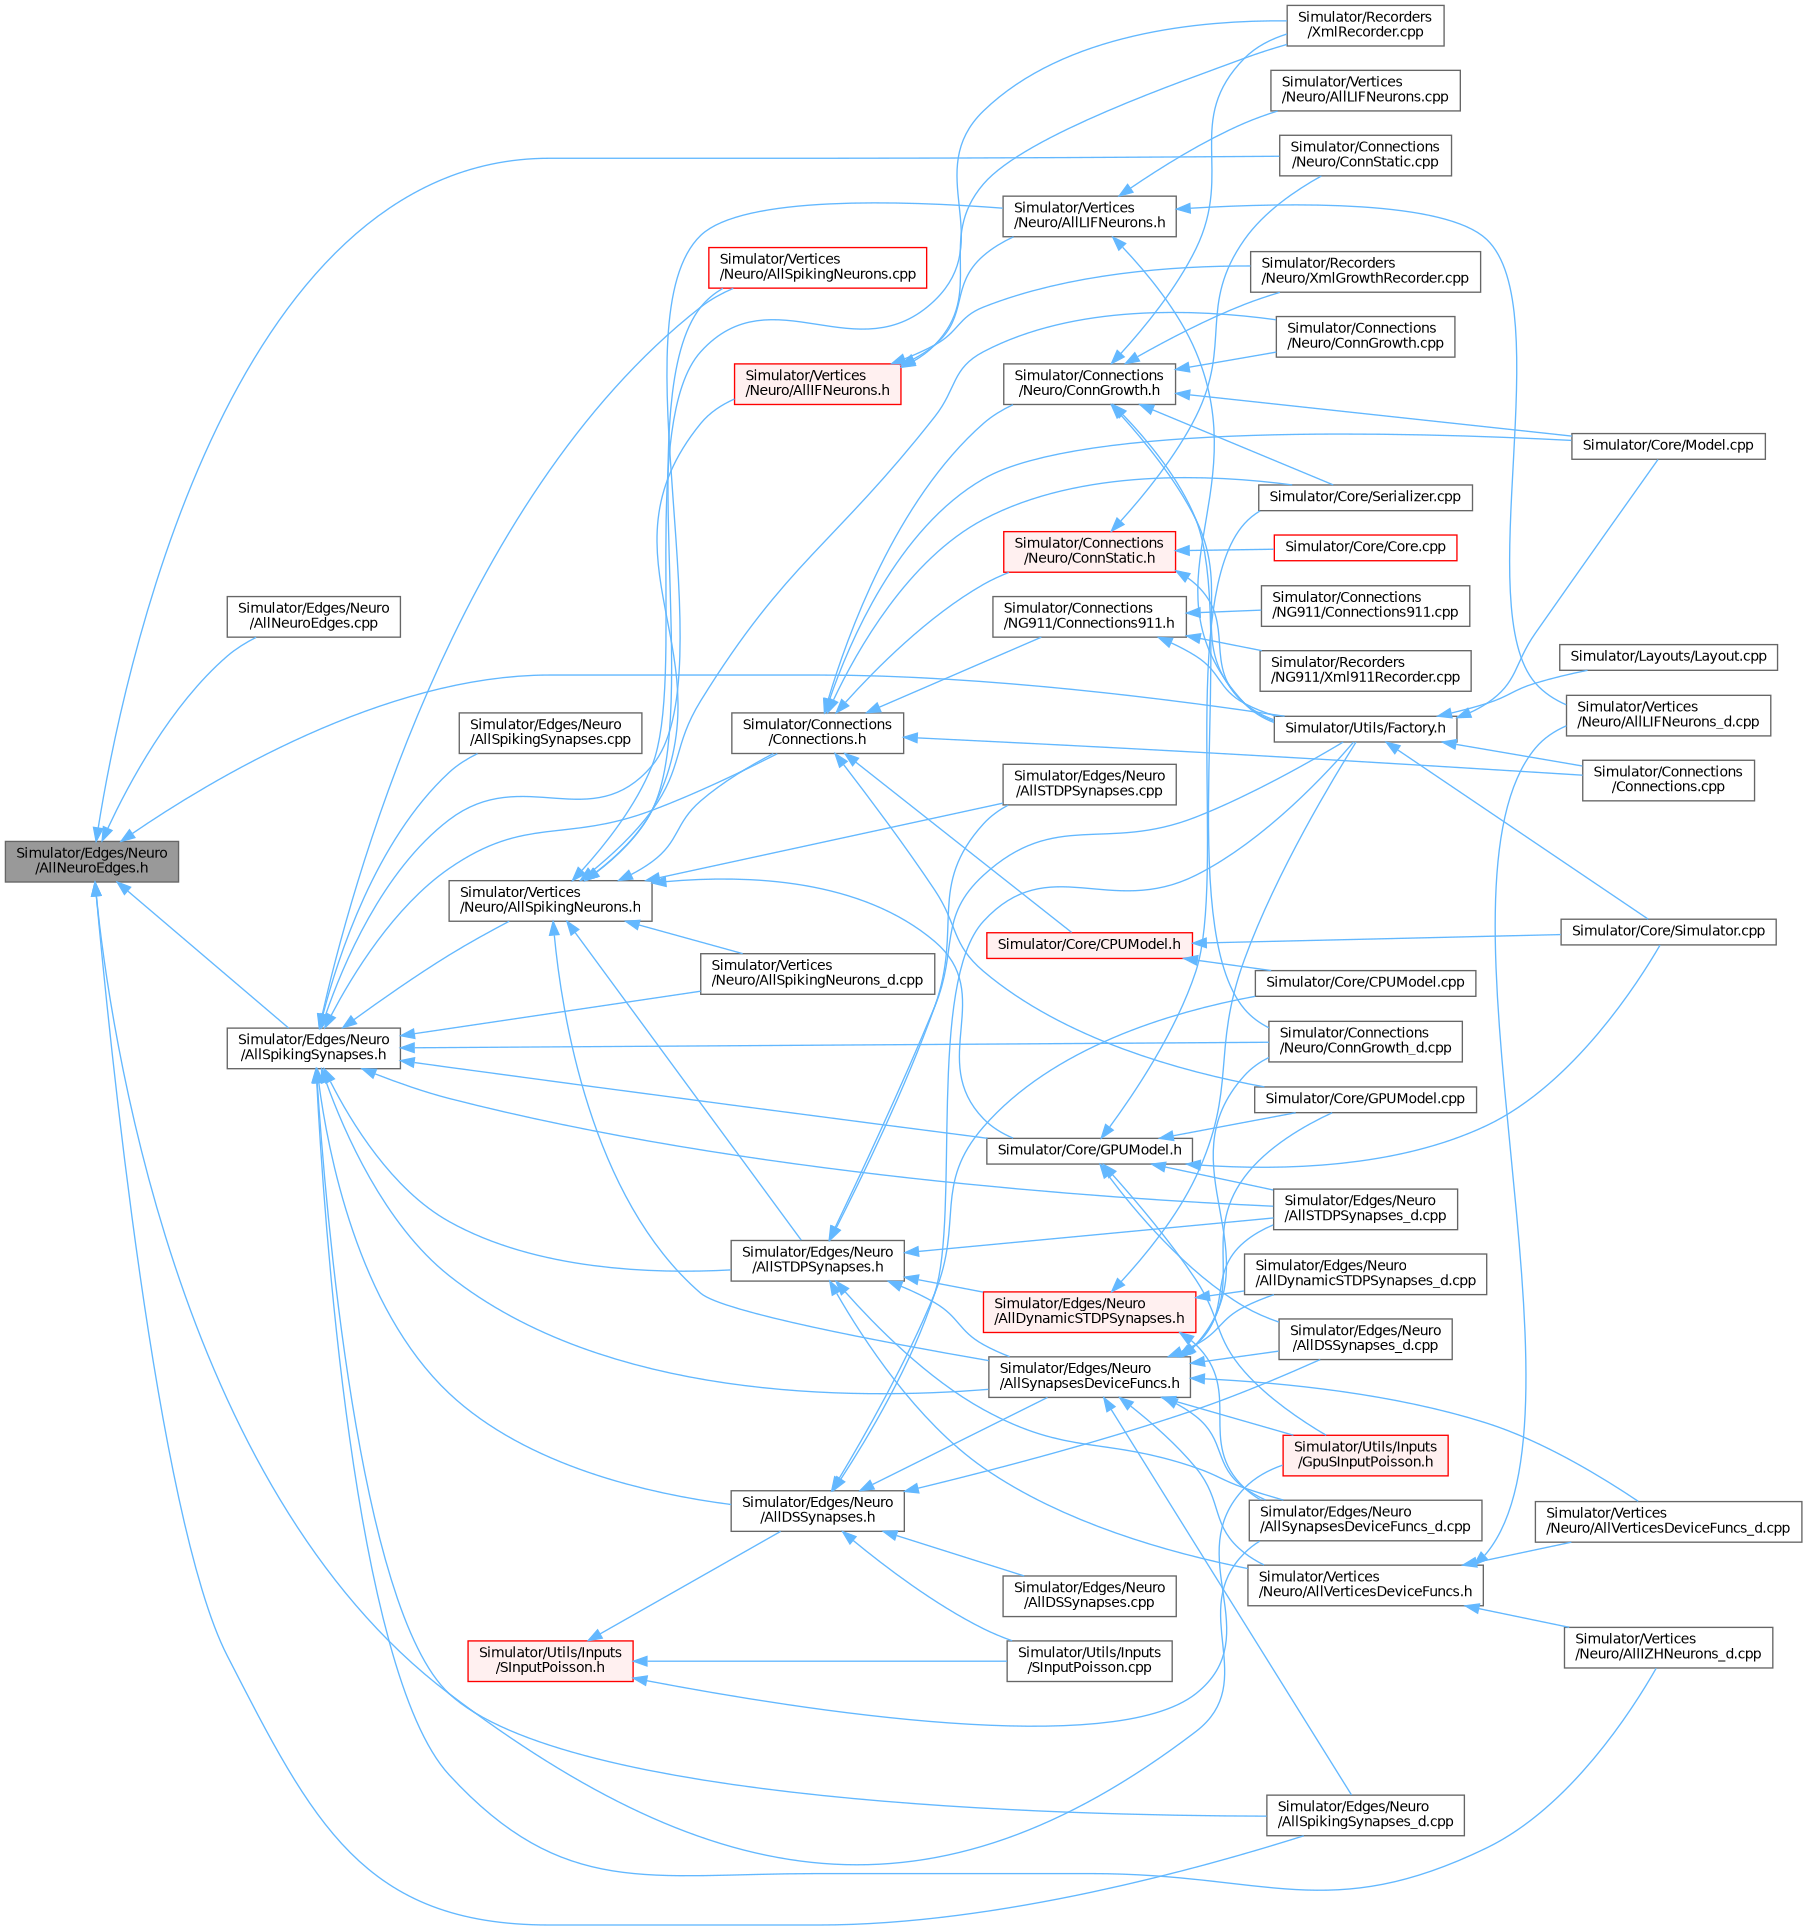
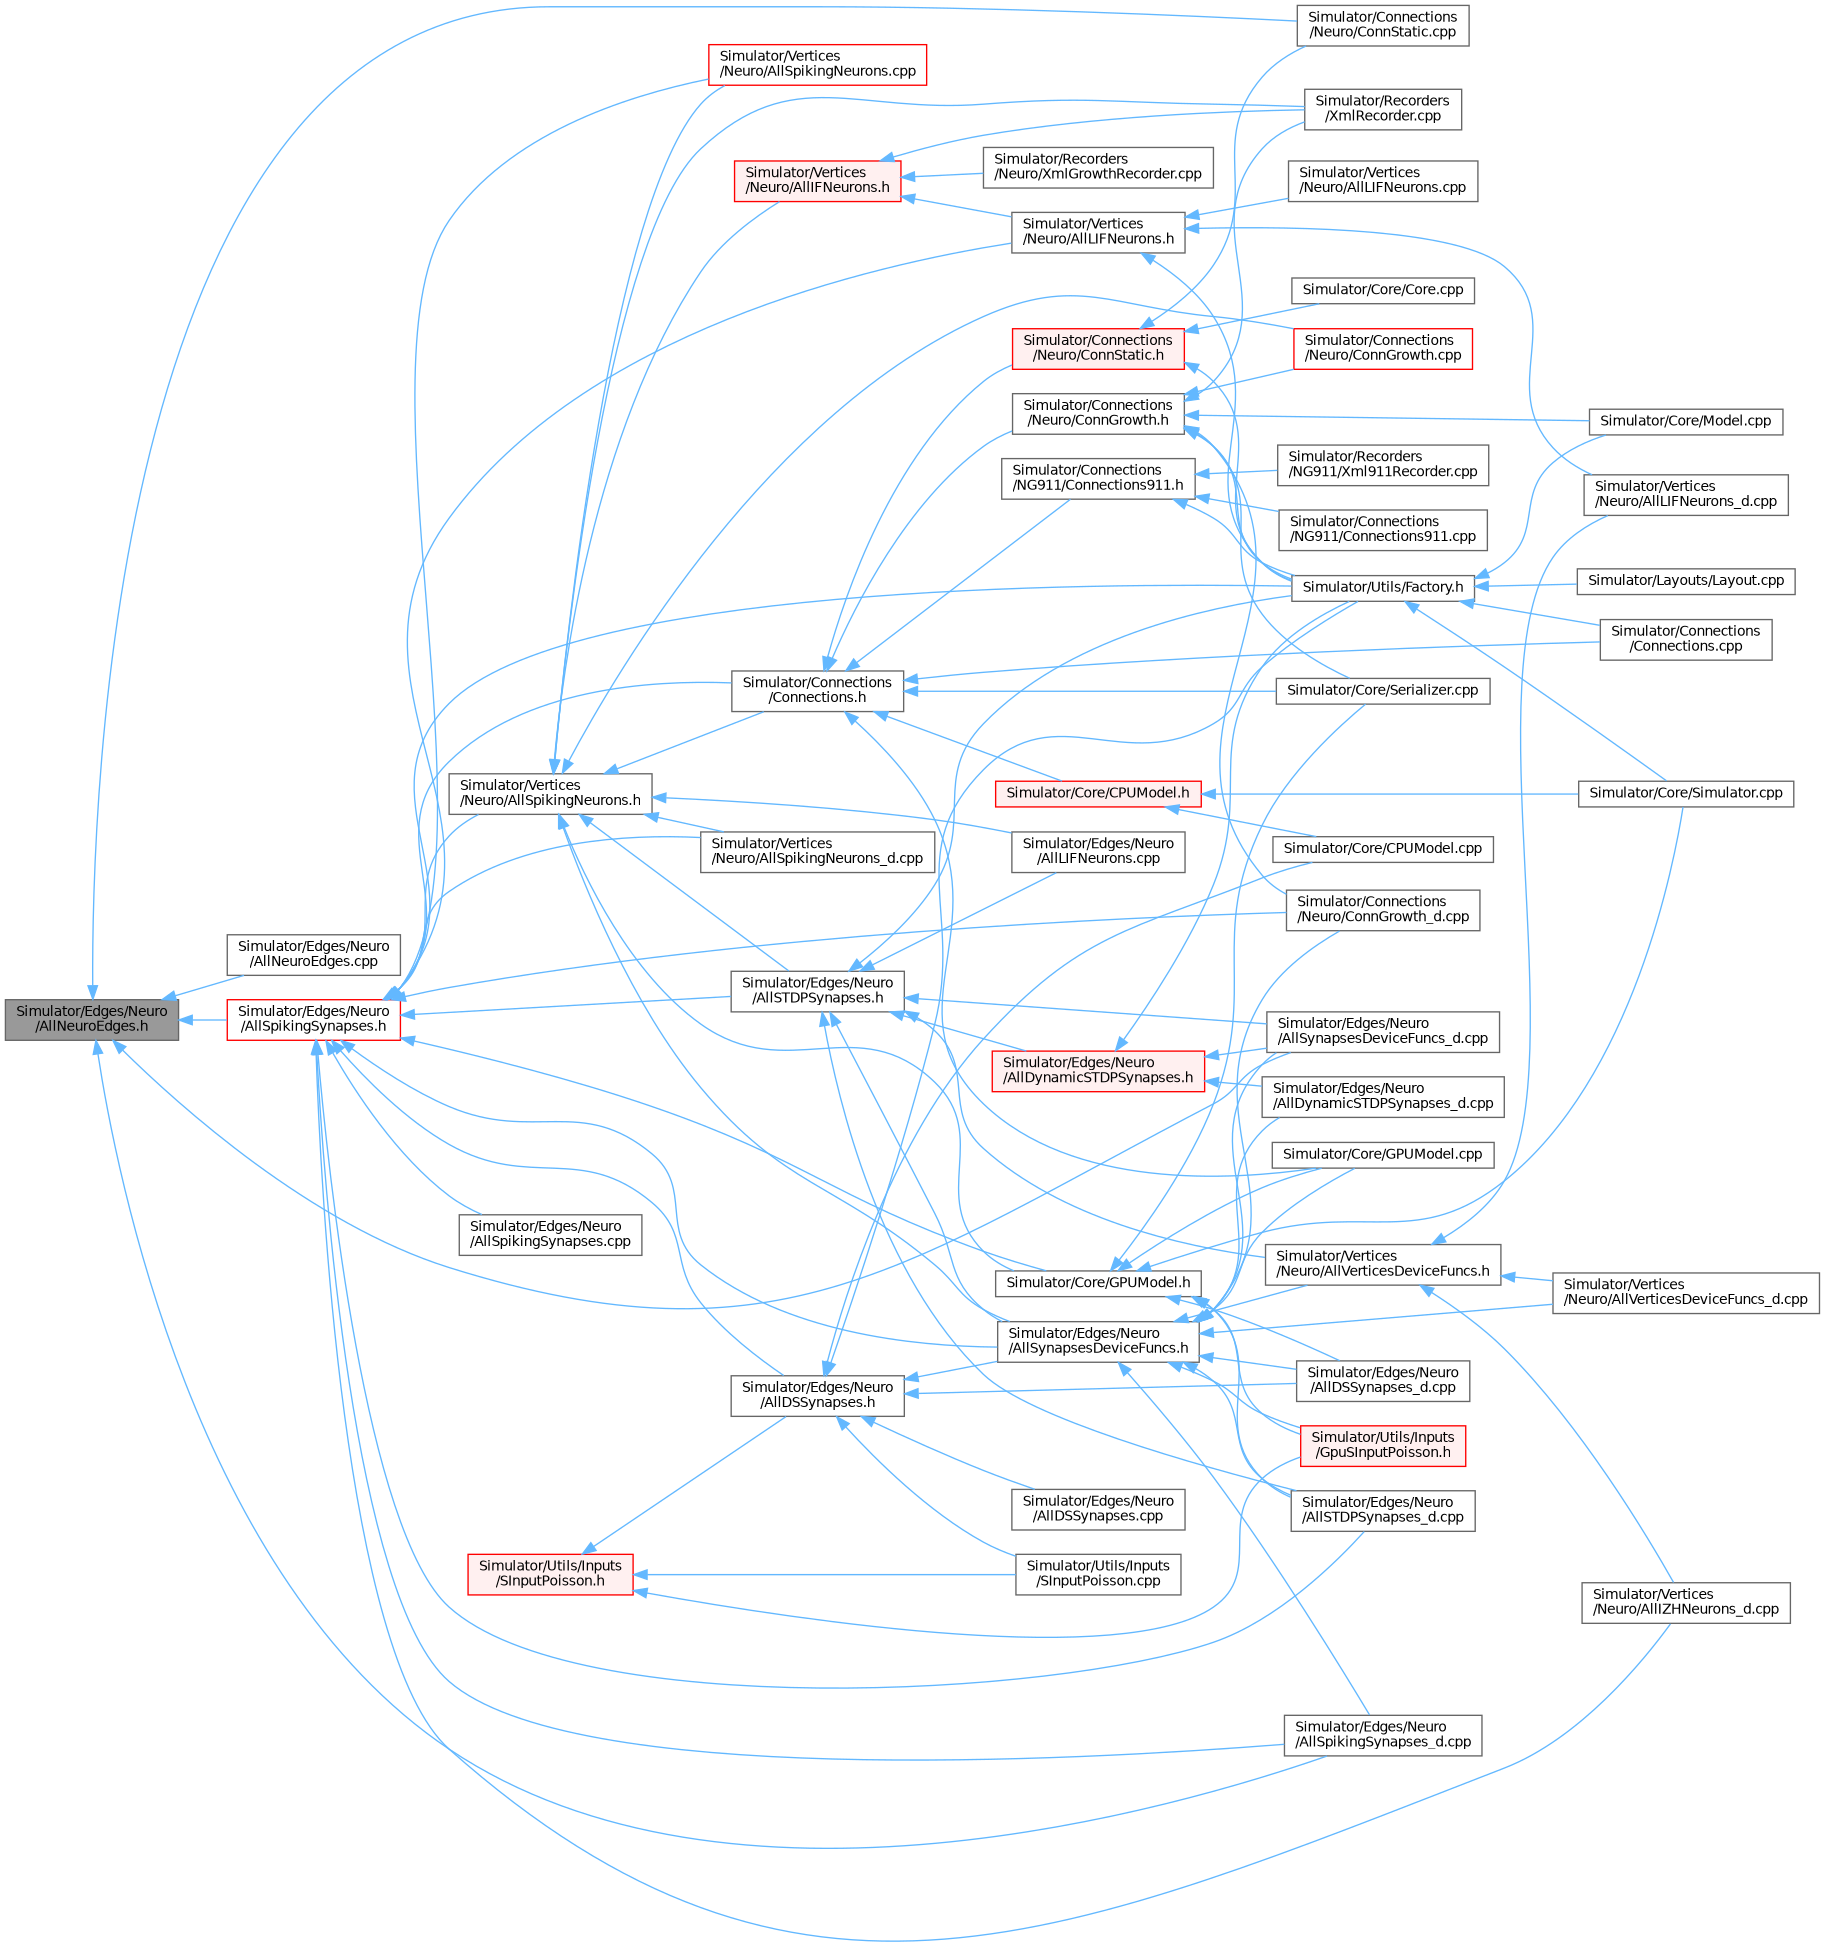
(1203, 322) -> none
(1366, 337) -> (1383, 349)
(1116, 446) -> none
(1366, 548) -> (1383, 291)
(692, 675) -> (709, 614)
(1090, 785) -> (1098, 852)
(314, 1048) -> (314, 1020)
